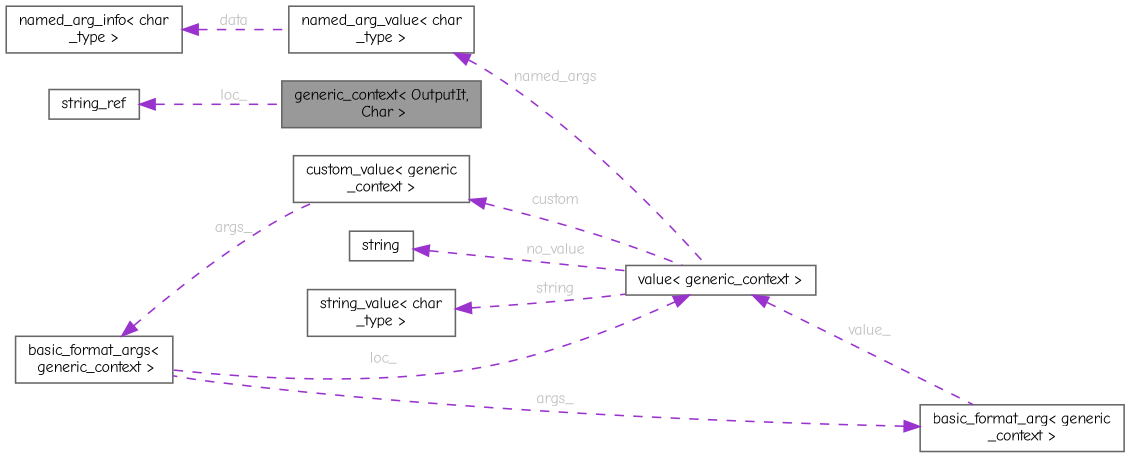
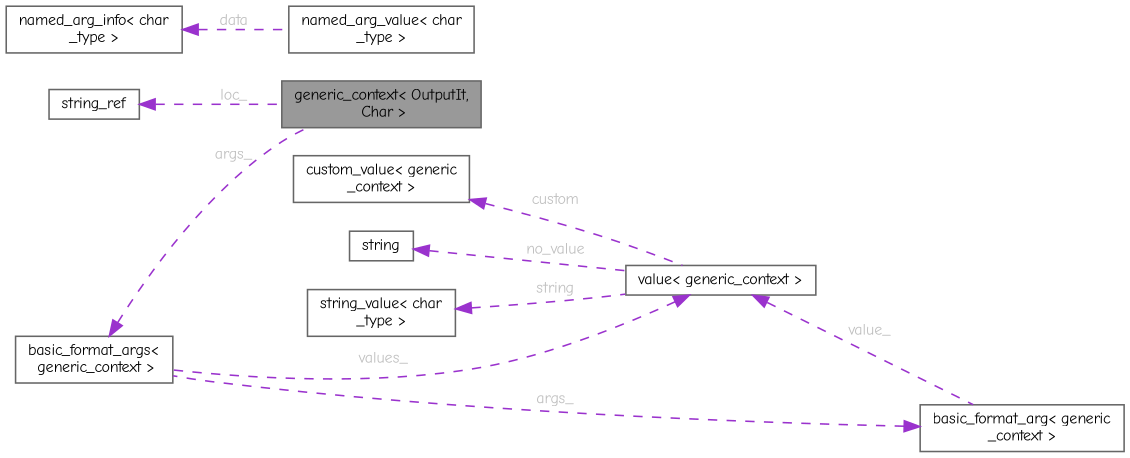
(595, 154) -> none
(220, 258) -> (200, 213)
(381, 359) -> (381, 359)
